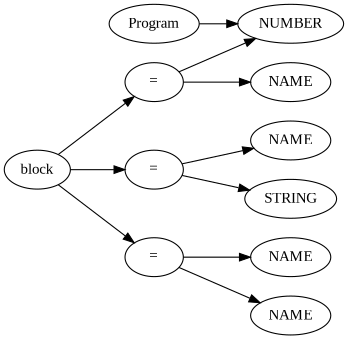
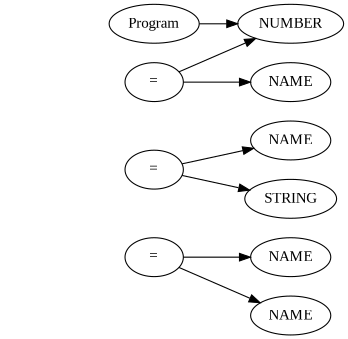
(37, 170) -> none
